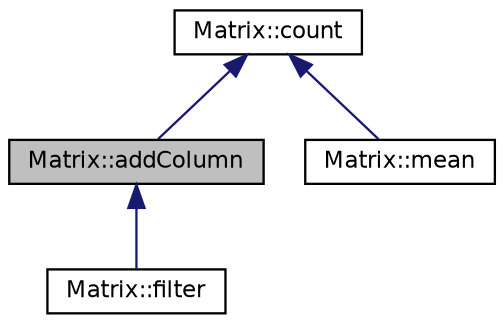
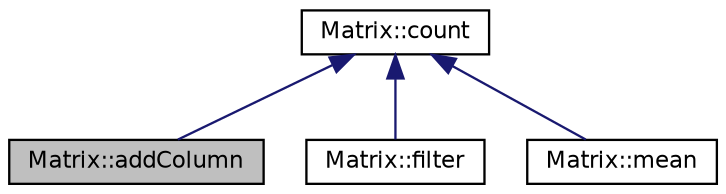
(136, 239) -> (395, 109)
